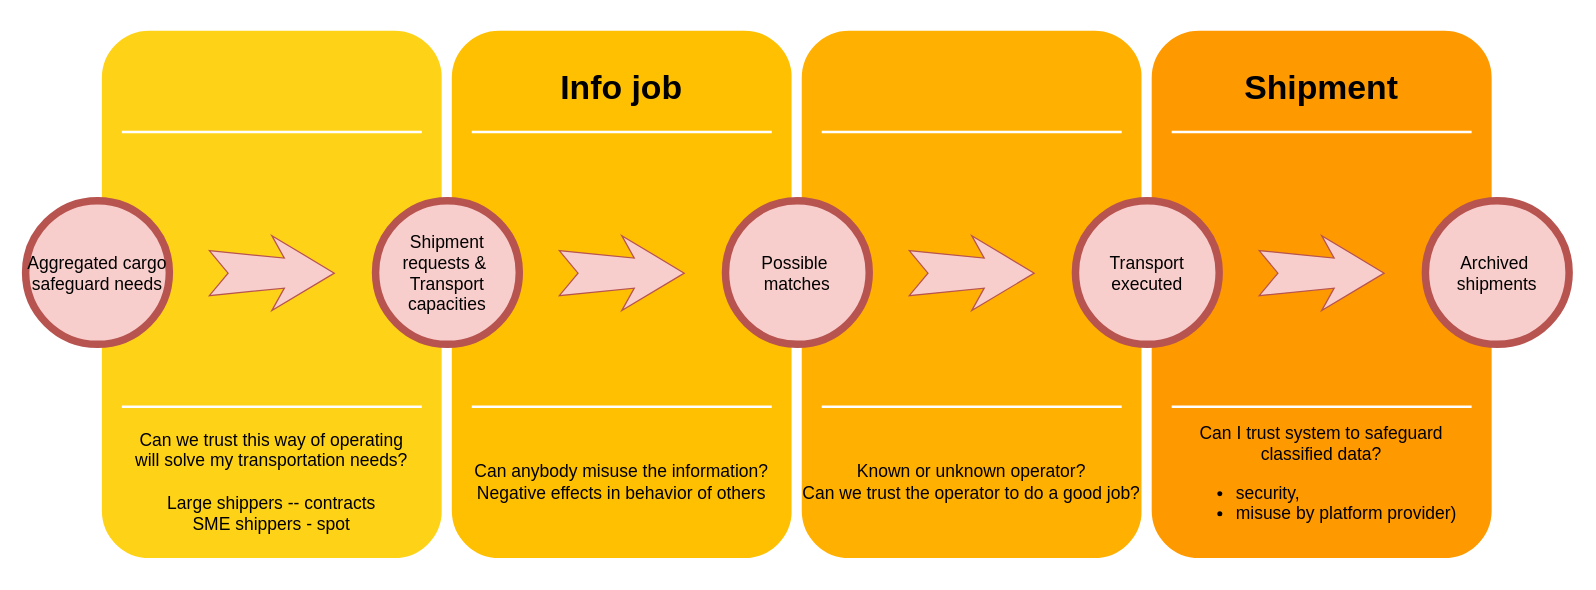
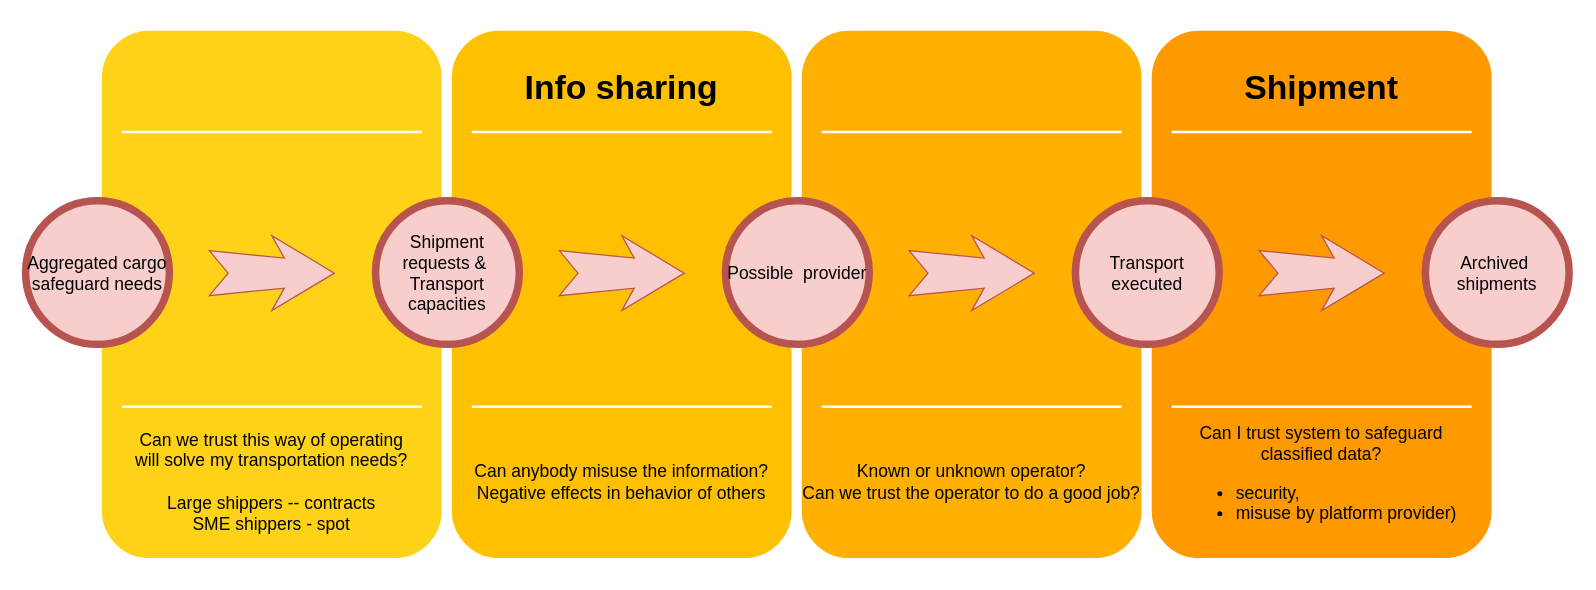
(622, 88) -> (622, 88)
(798, 273) -> (798, 273)
